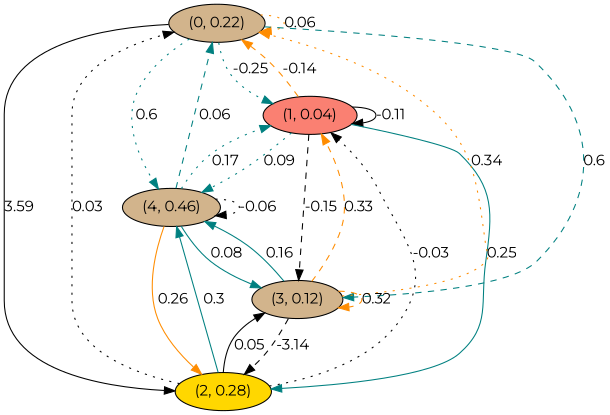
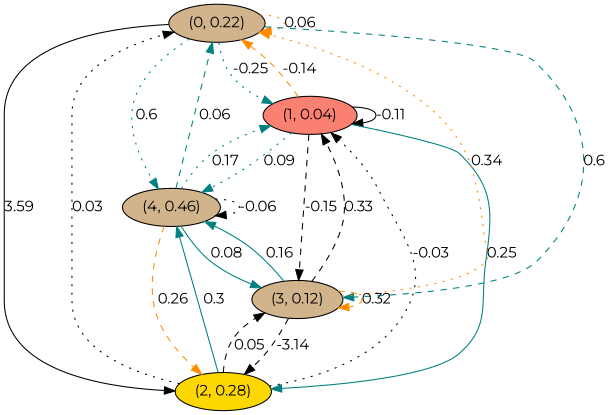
(344, 215) -> (344, 215)
(154, 302) -> (154, 302)
(232, 341) -> (232, 341)
